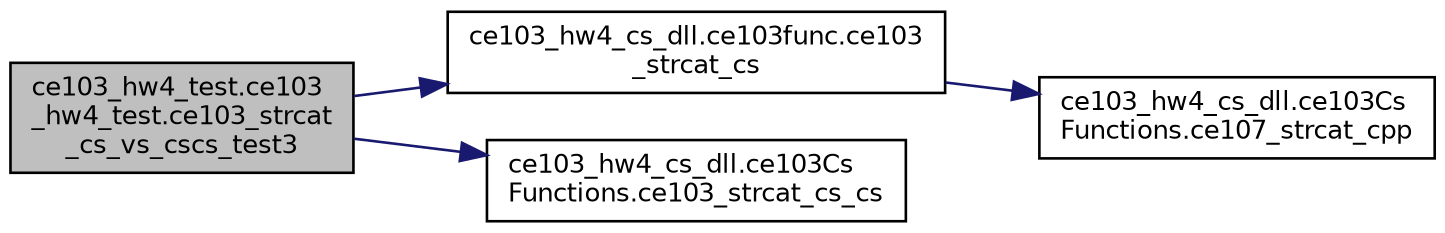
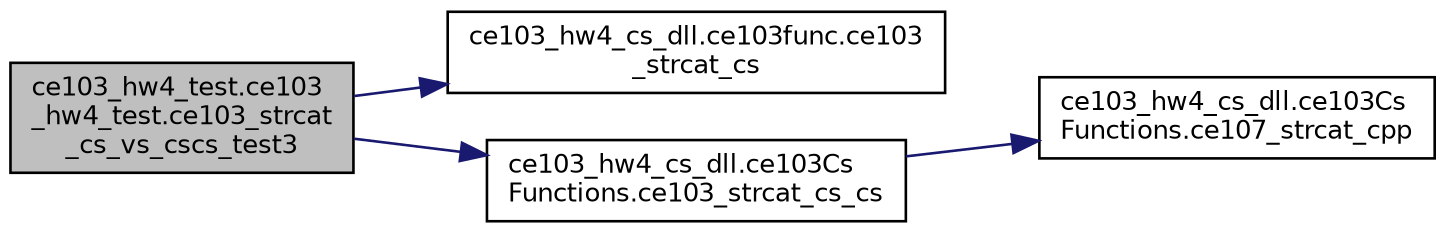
(979, 87) -> (959, 150)
